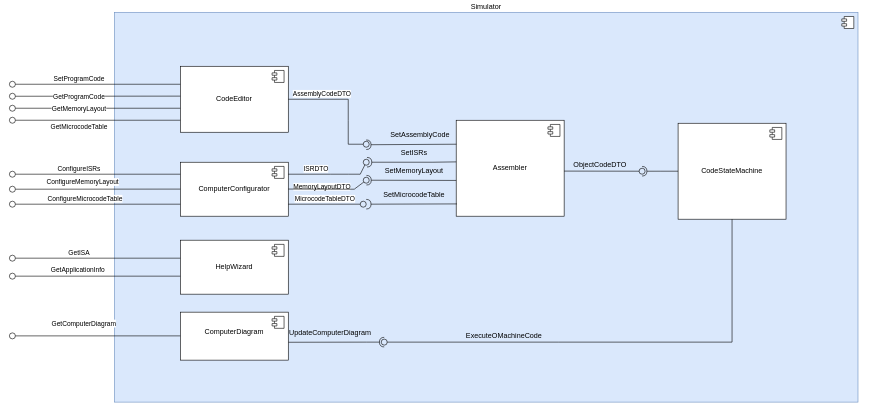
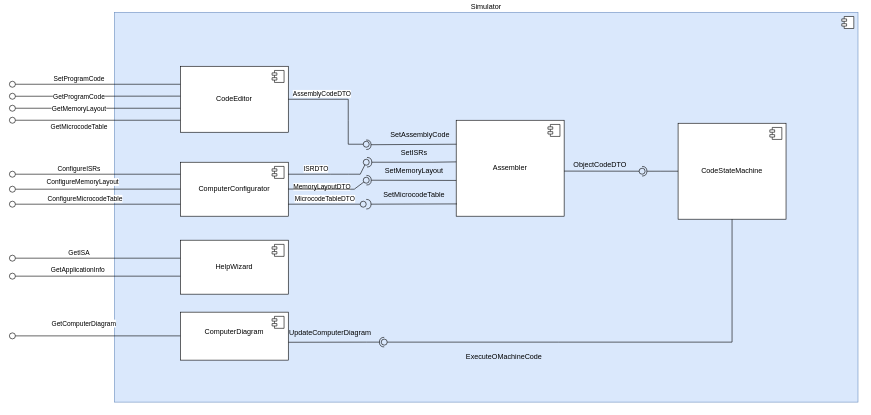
(504, 336) -> (504, 357)
